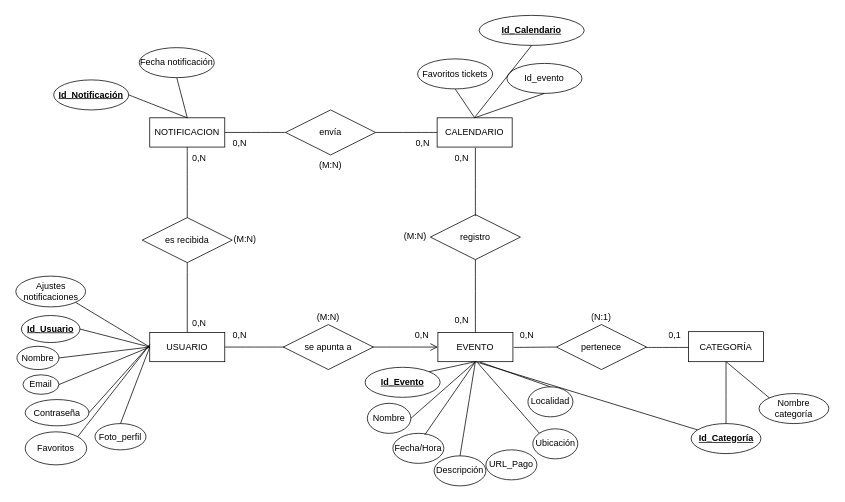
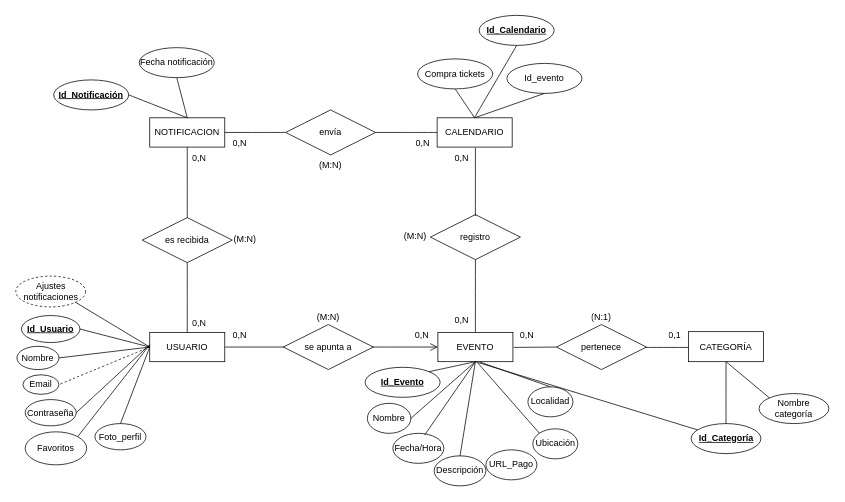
(531, 30) -> (516, 30)
(455, 74) -> (455, 74)
(51, 291) -> (51, 291)
(98, 368) -> (98, 368)
(57, 413) -> (51, 413)
